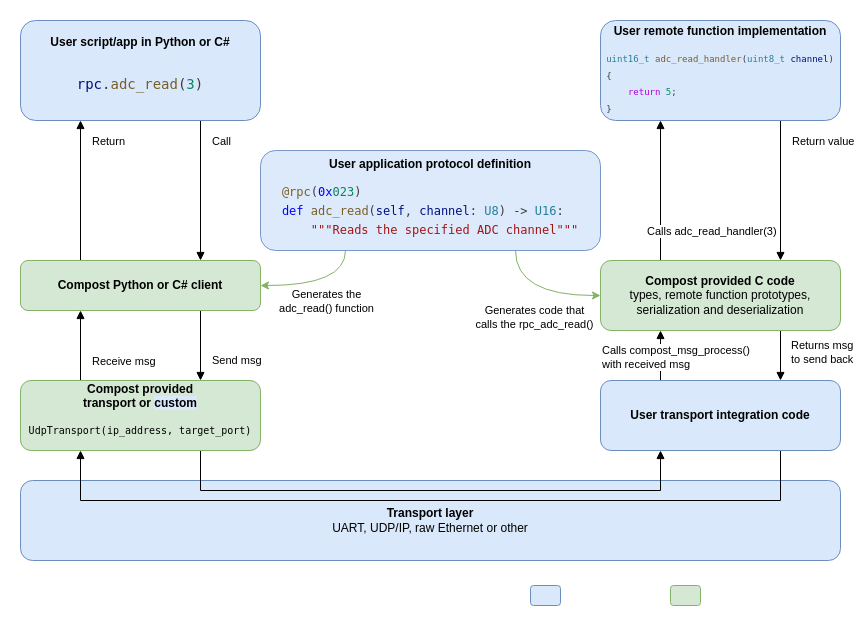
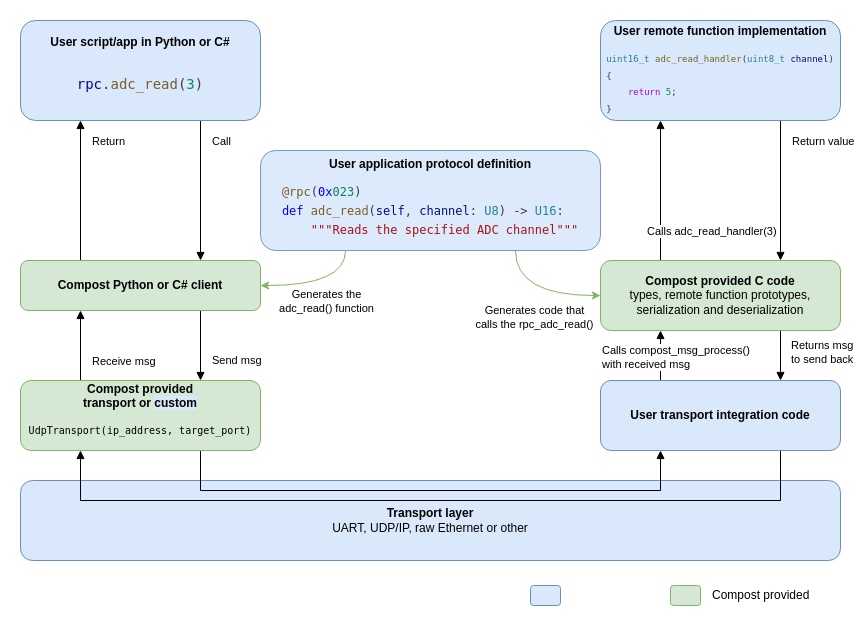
none -> (771, 596)
